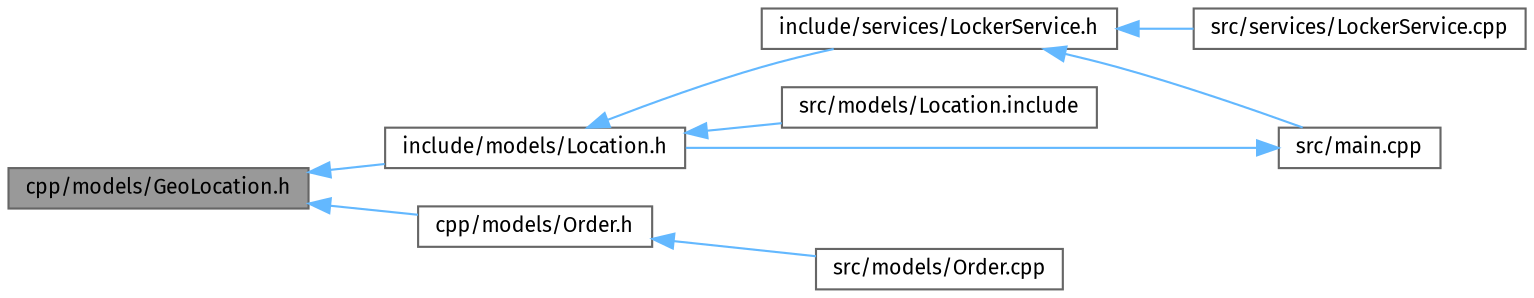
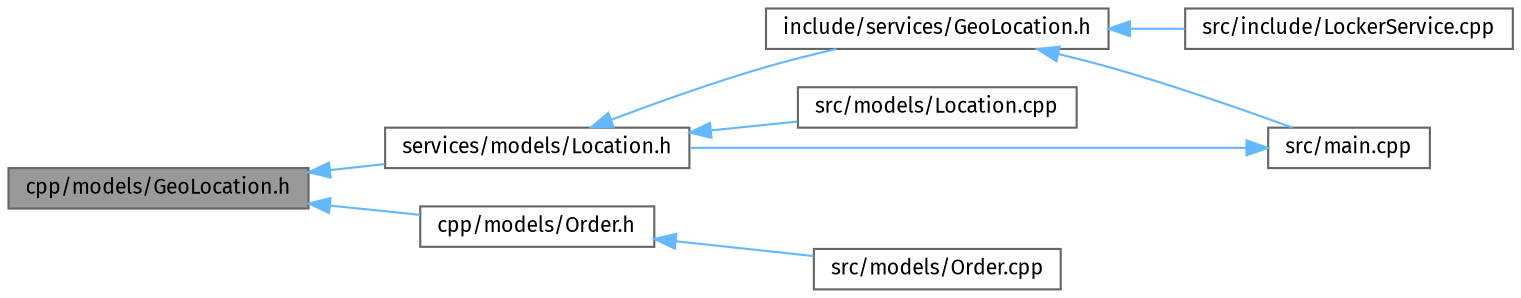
(939, 29) -> (937, 29)
(1360, 29) -> (1349, 29)
(939, 107) -> (937, 107)
(535, 148) -> (537, 148)
